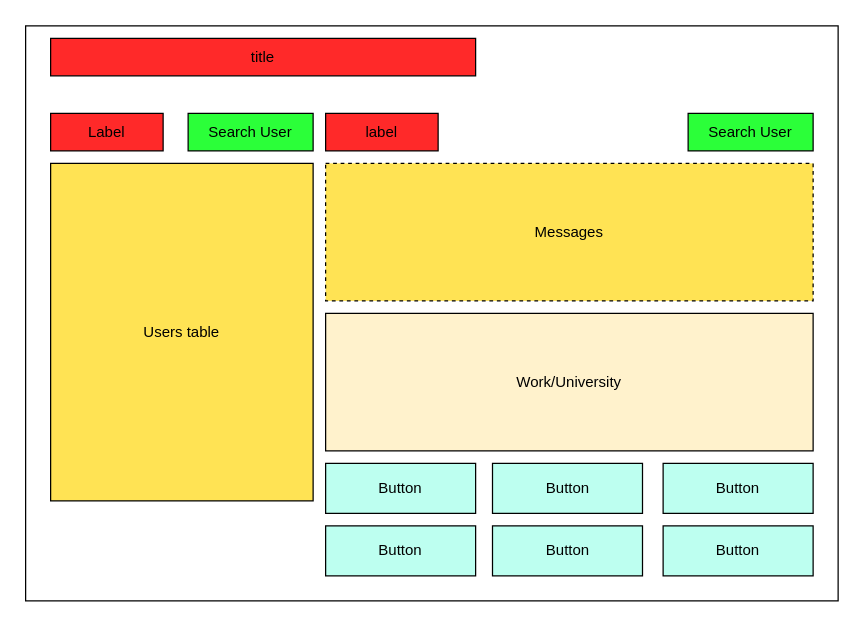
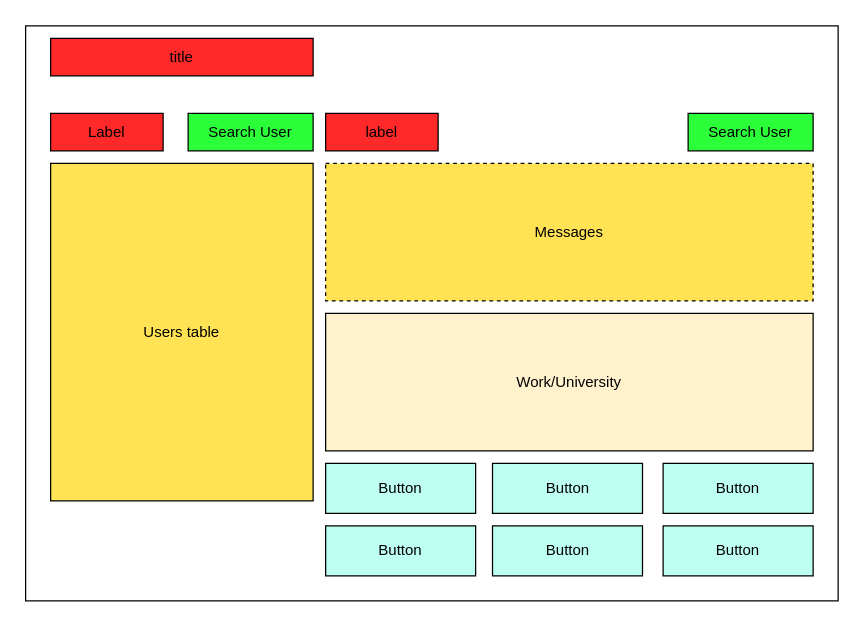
(263, 57) -> (182, 57)
